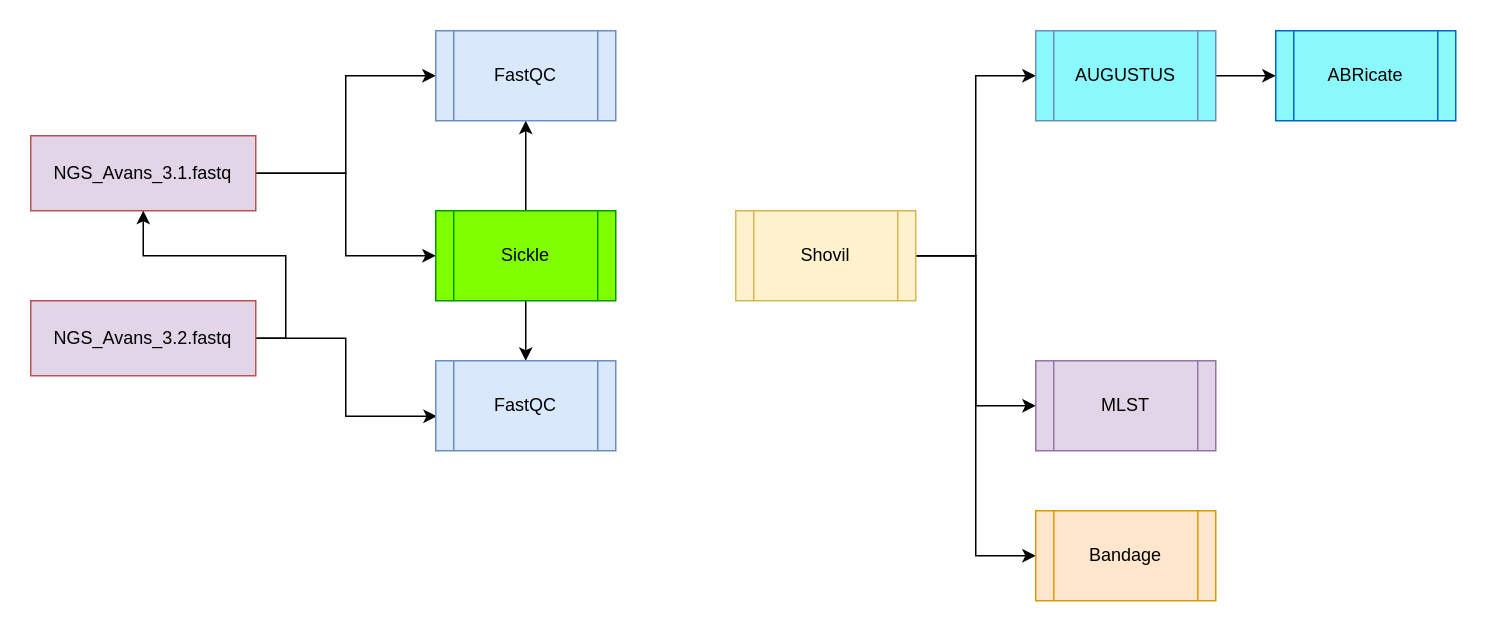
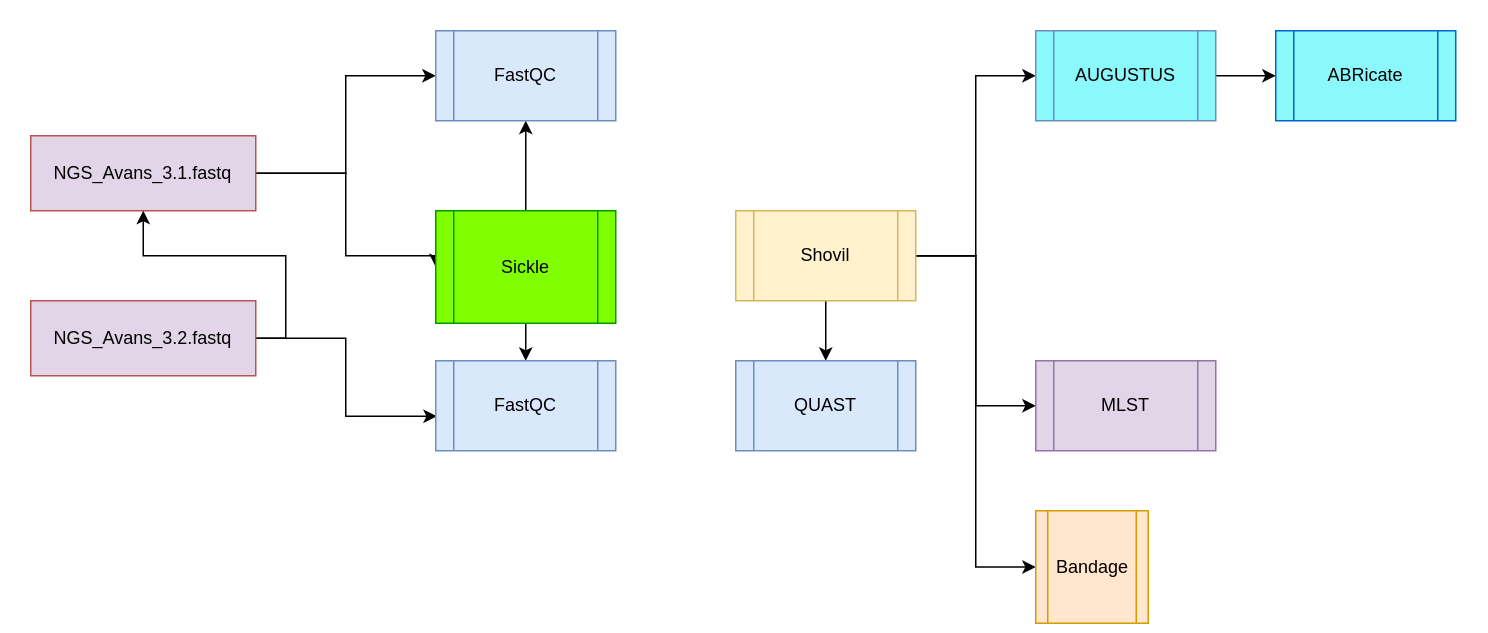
(526, 256) -> (526, 267)
none -> (826, 326)
none -> (826, 406)
(1126, 556) -> (1092, 567)
